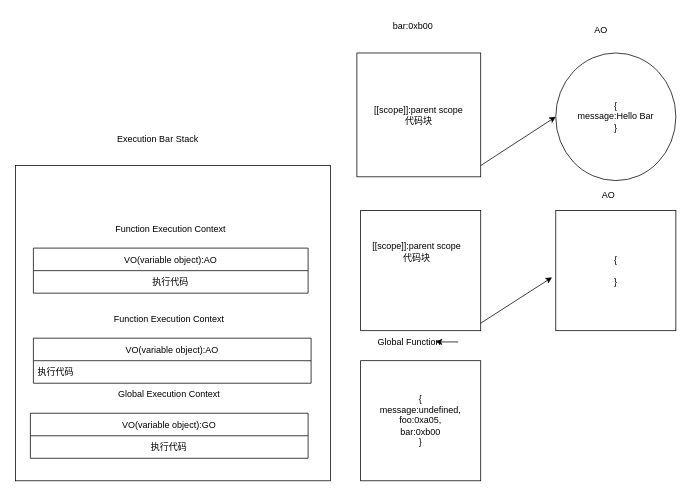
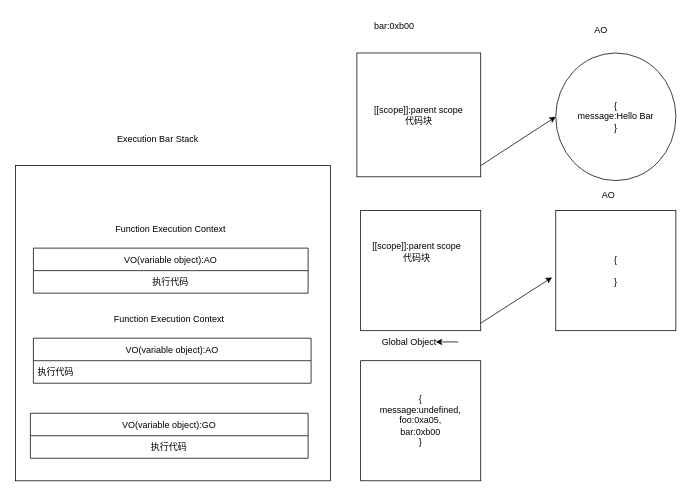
(413, 27) -> (394, 27)
(409, 342) -> (409, 342)
(169, 394) -> none
